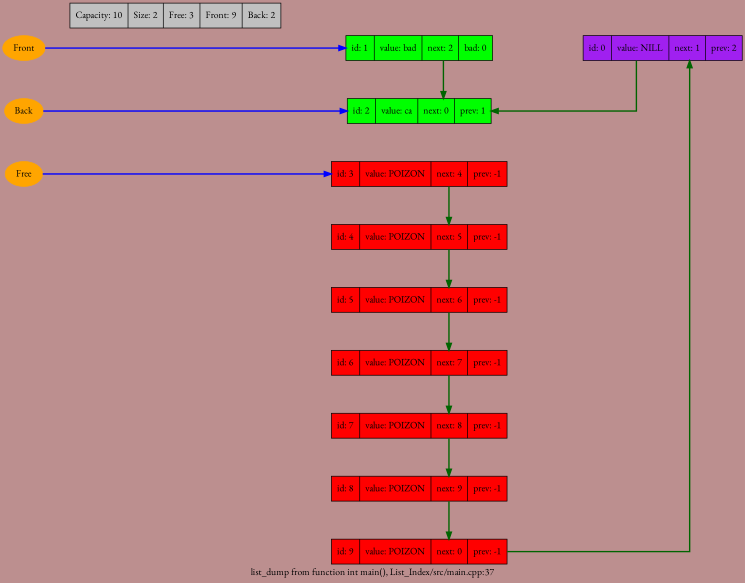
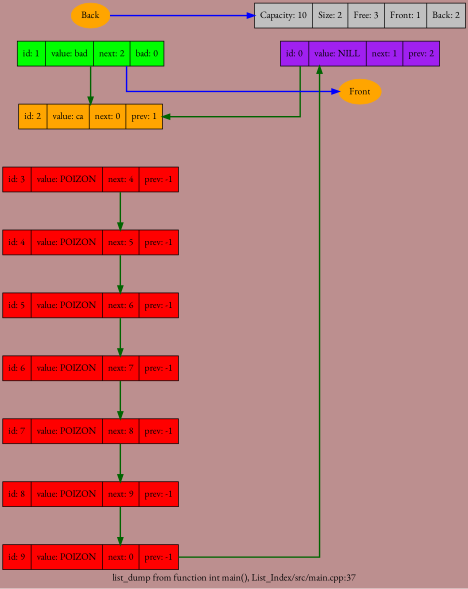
(221, 15) -> (406, 15)
(192, 48) -> (217, 91)
(192, 111) -> (179, 16)
(419, 111) -> (91, 117)
(24, 174) -> none
